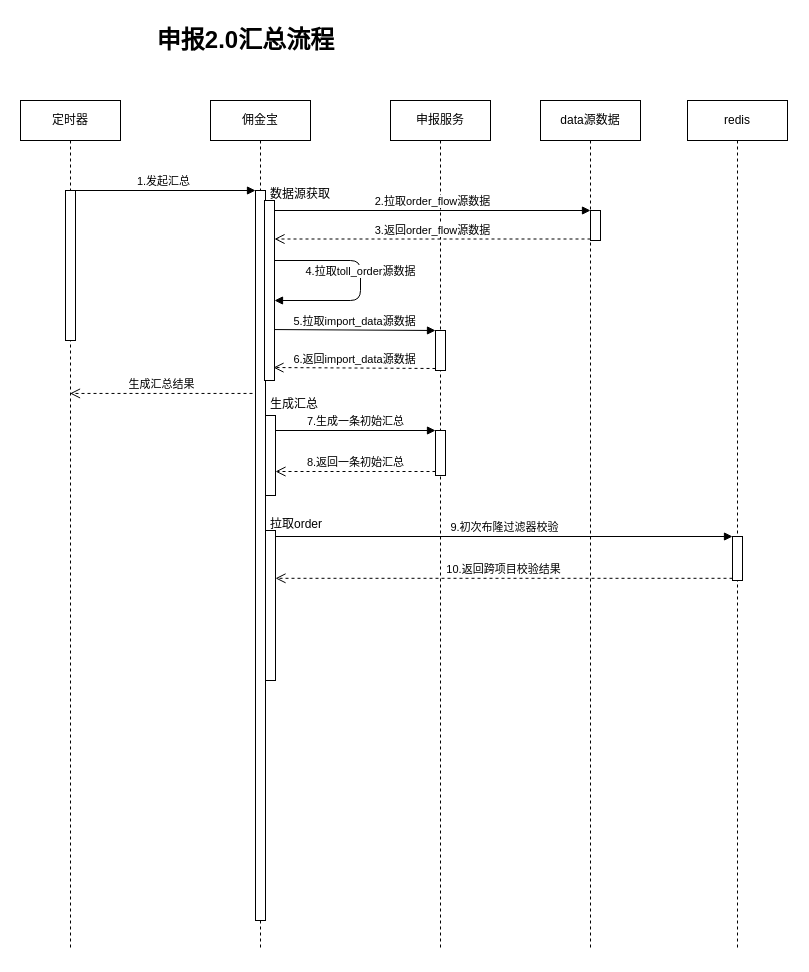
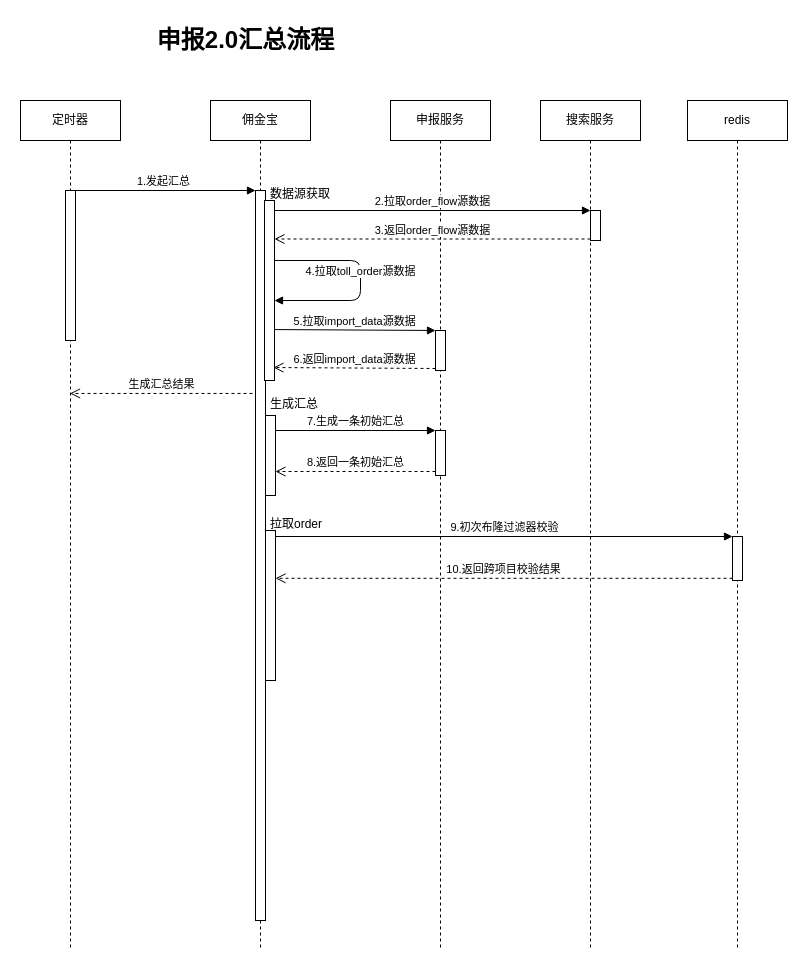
(591, 121) -> (591, 121)
